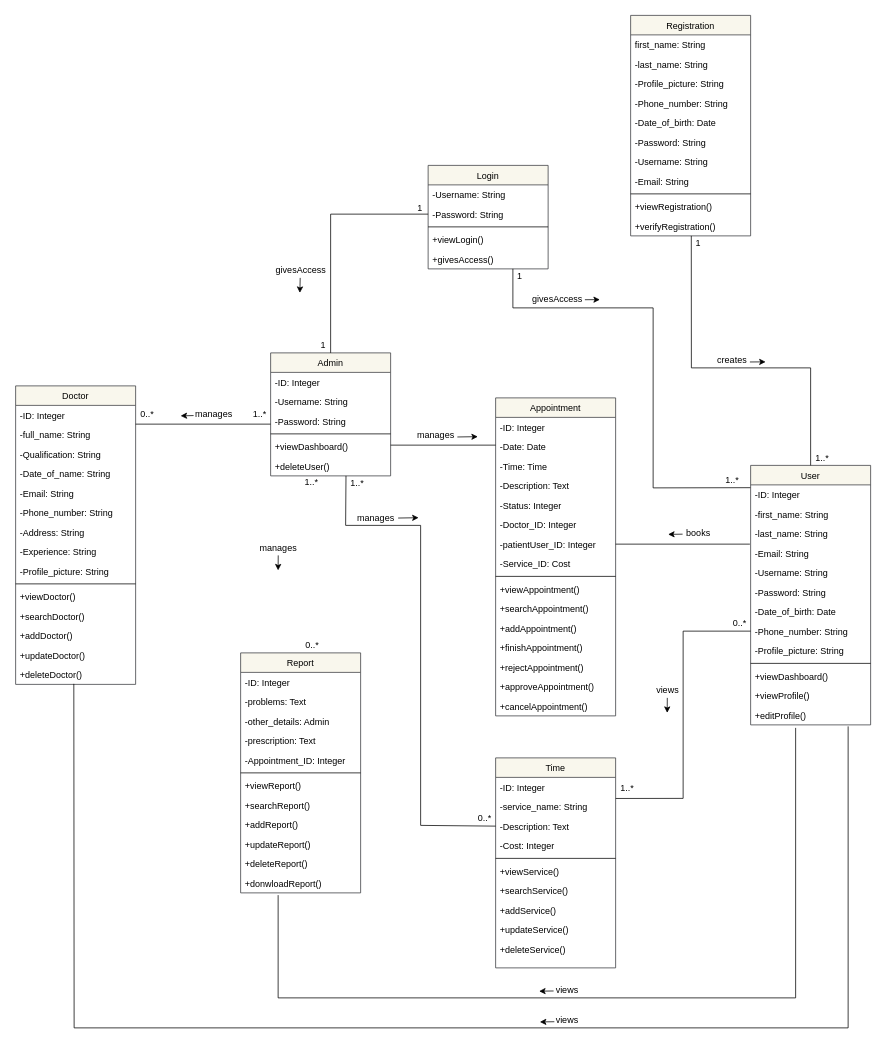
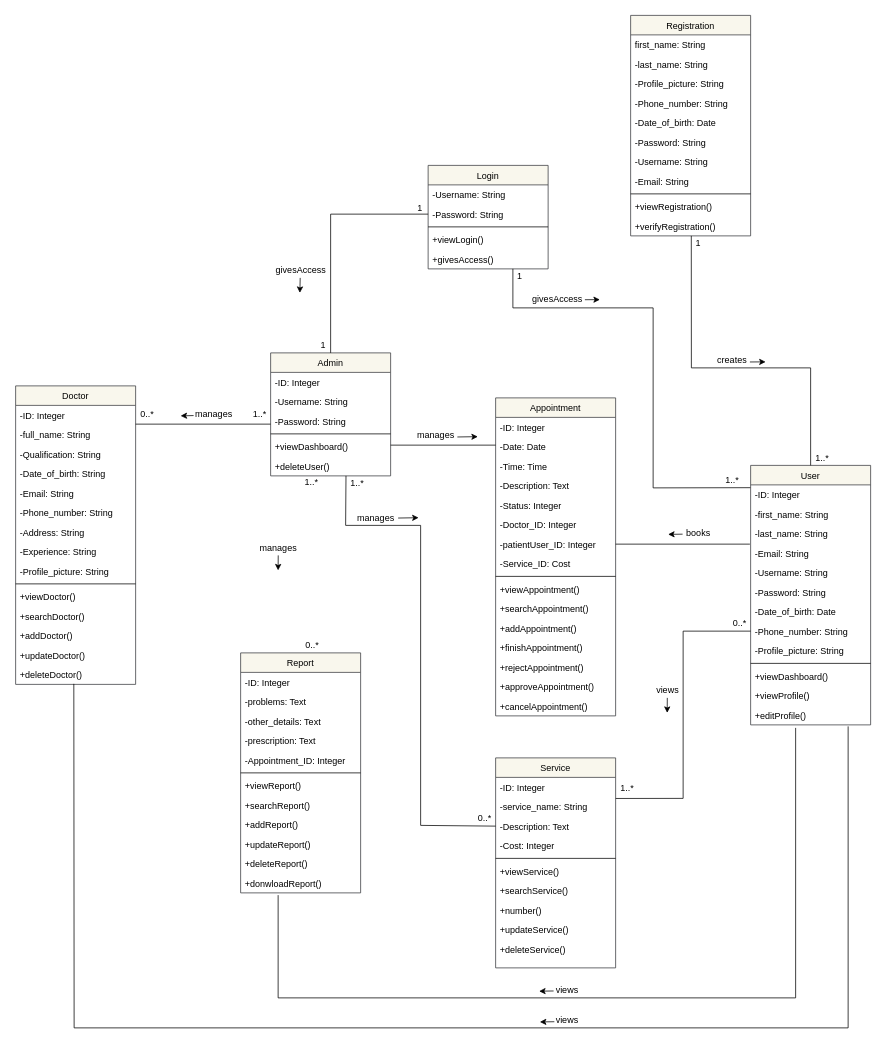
(69, 474) -> (70, 474)
(292, 722) -> (290, 722)
(555, 768) -> (555, 768)
(531, 911) -> (522, 911)
